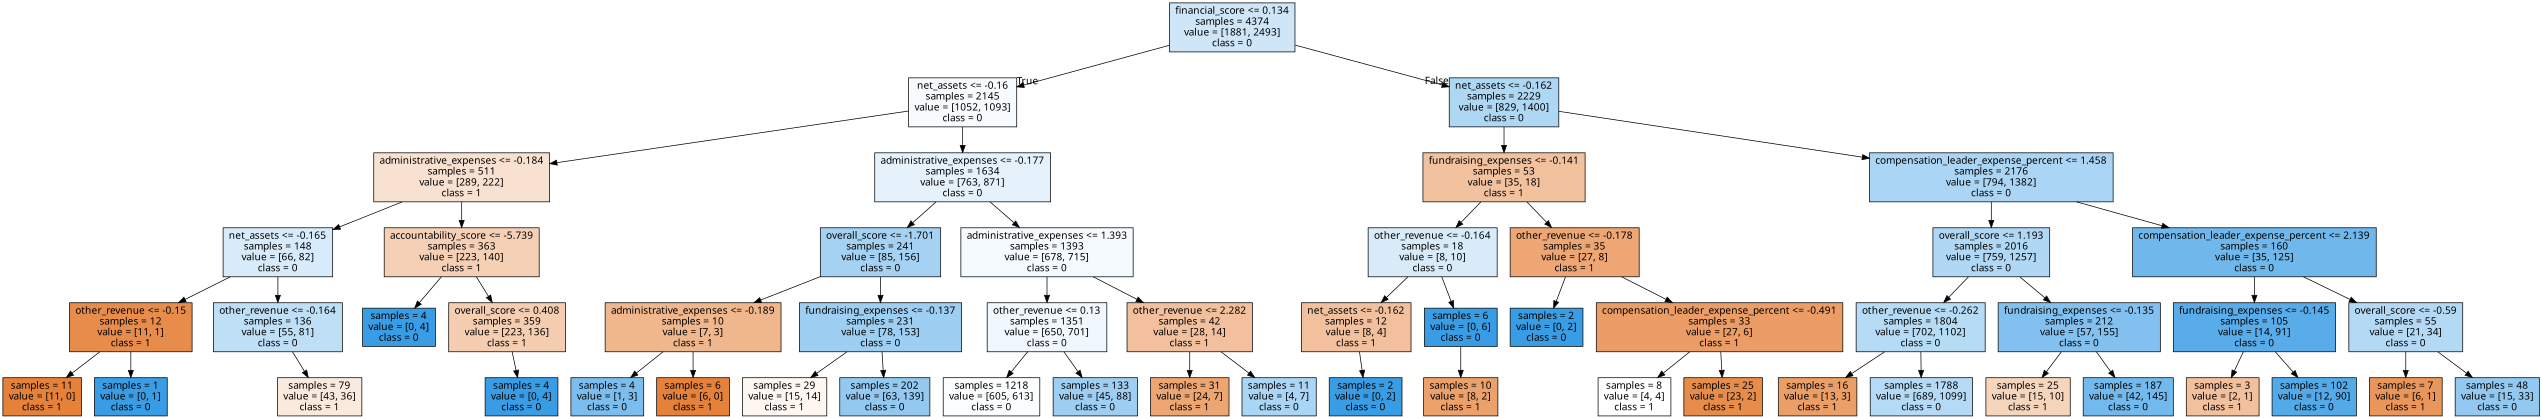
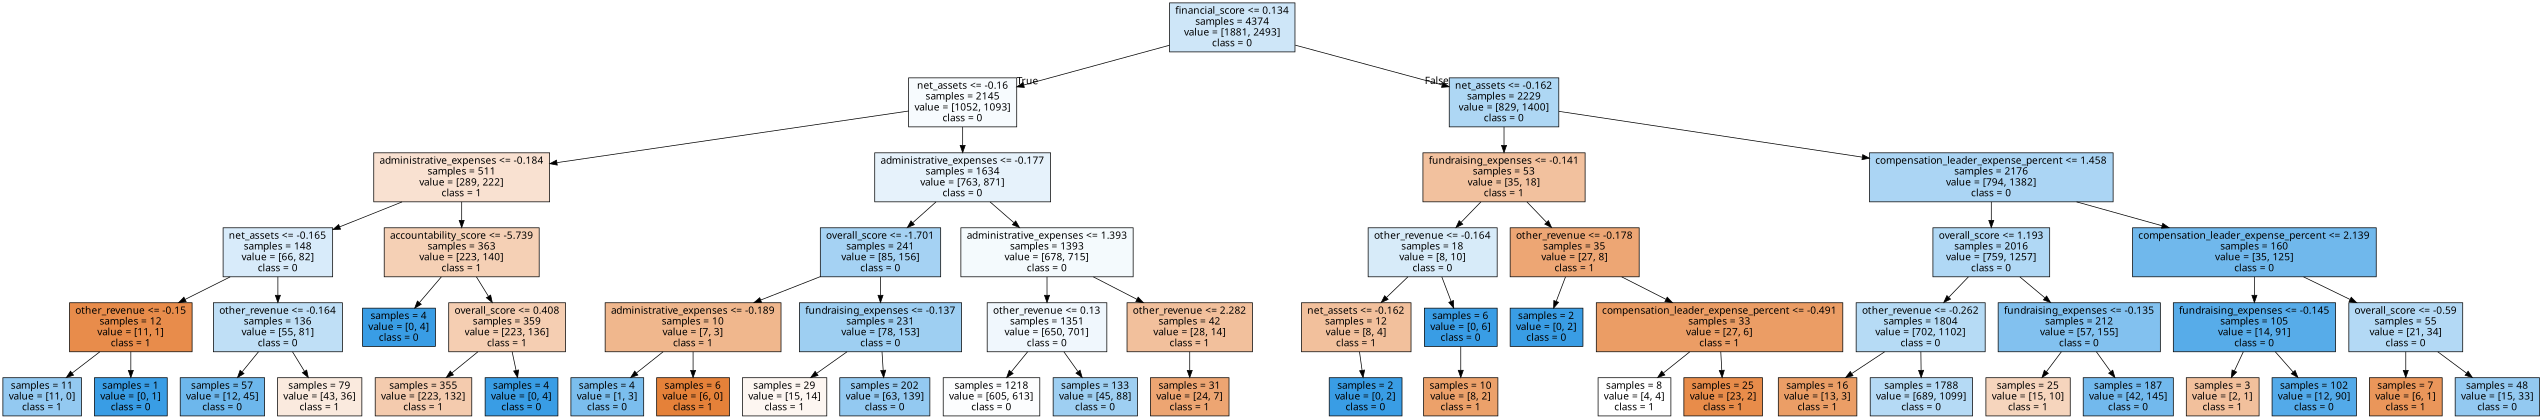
(42, 397) -> (42, 397)
none -> (222, 397)
none -> (423, 397)
(1279, 397) -> none
